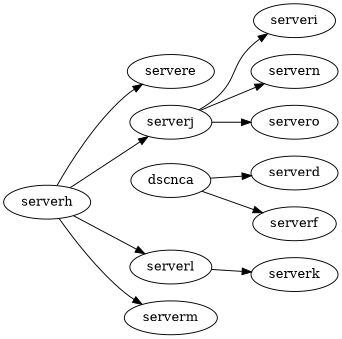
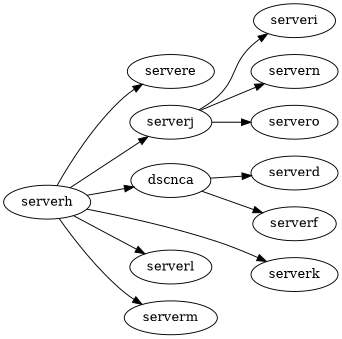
none -> (106, 192)
(227, 270) -> (174, 229)
